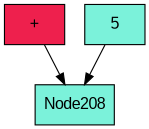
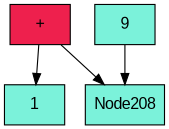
(115, 25) -> (125, 25)
none -> (35, 105)
